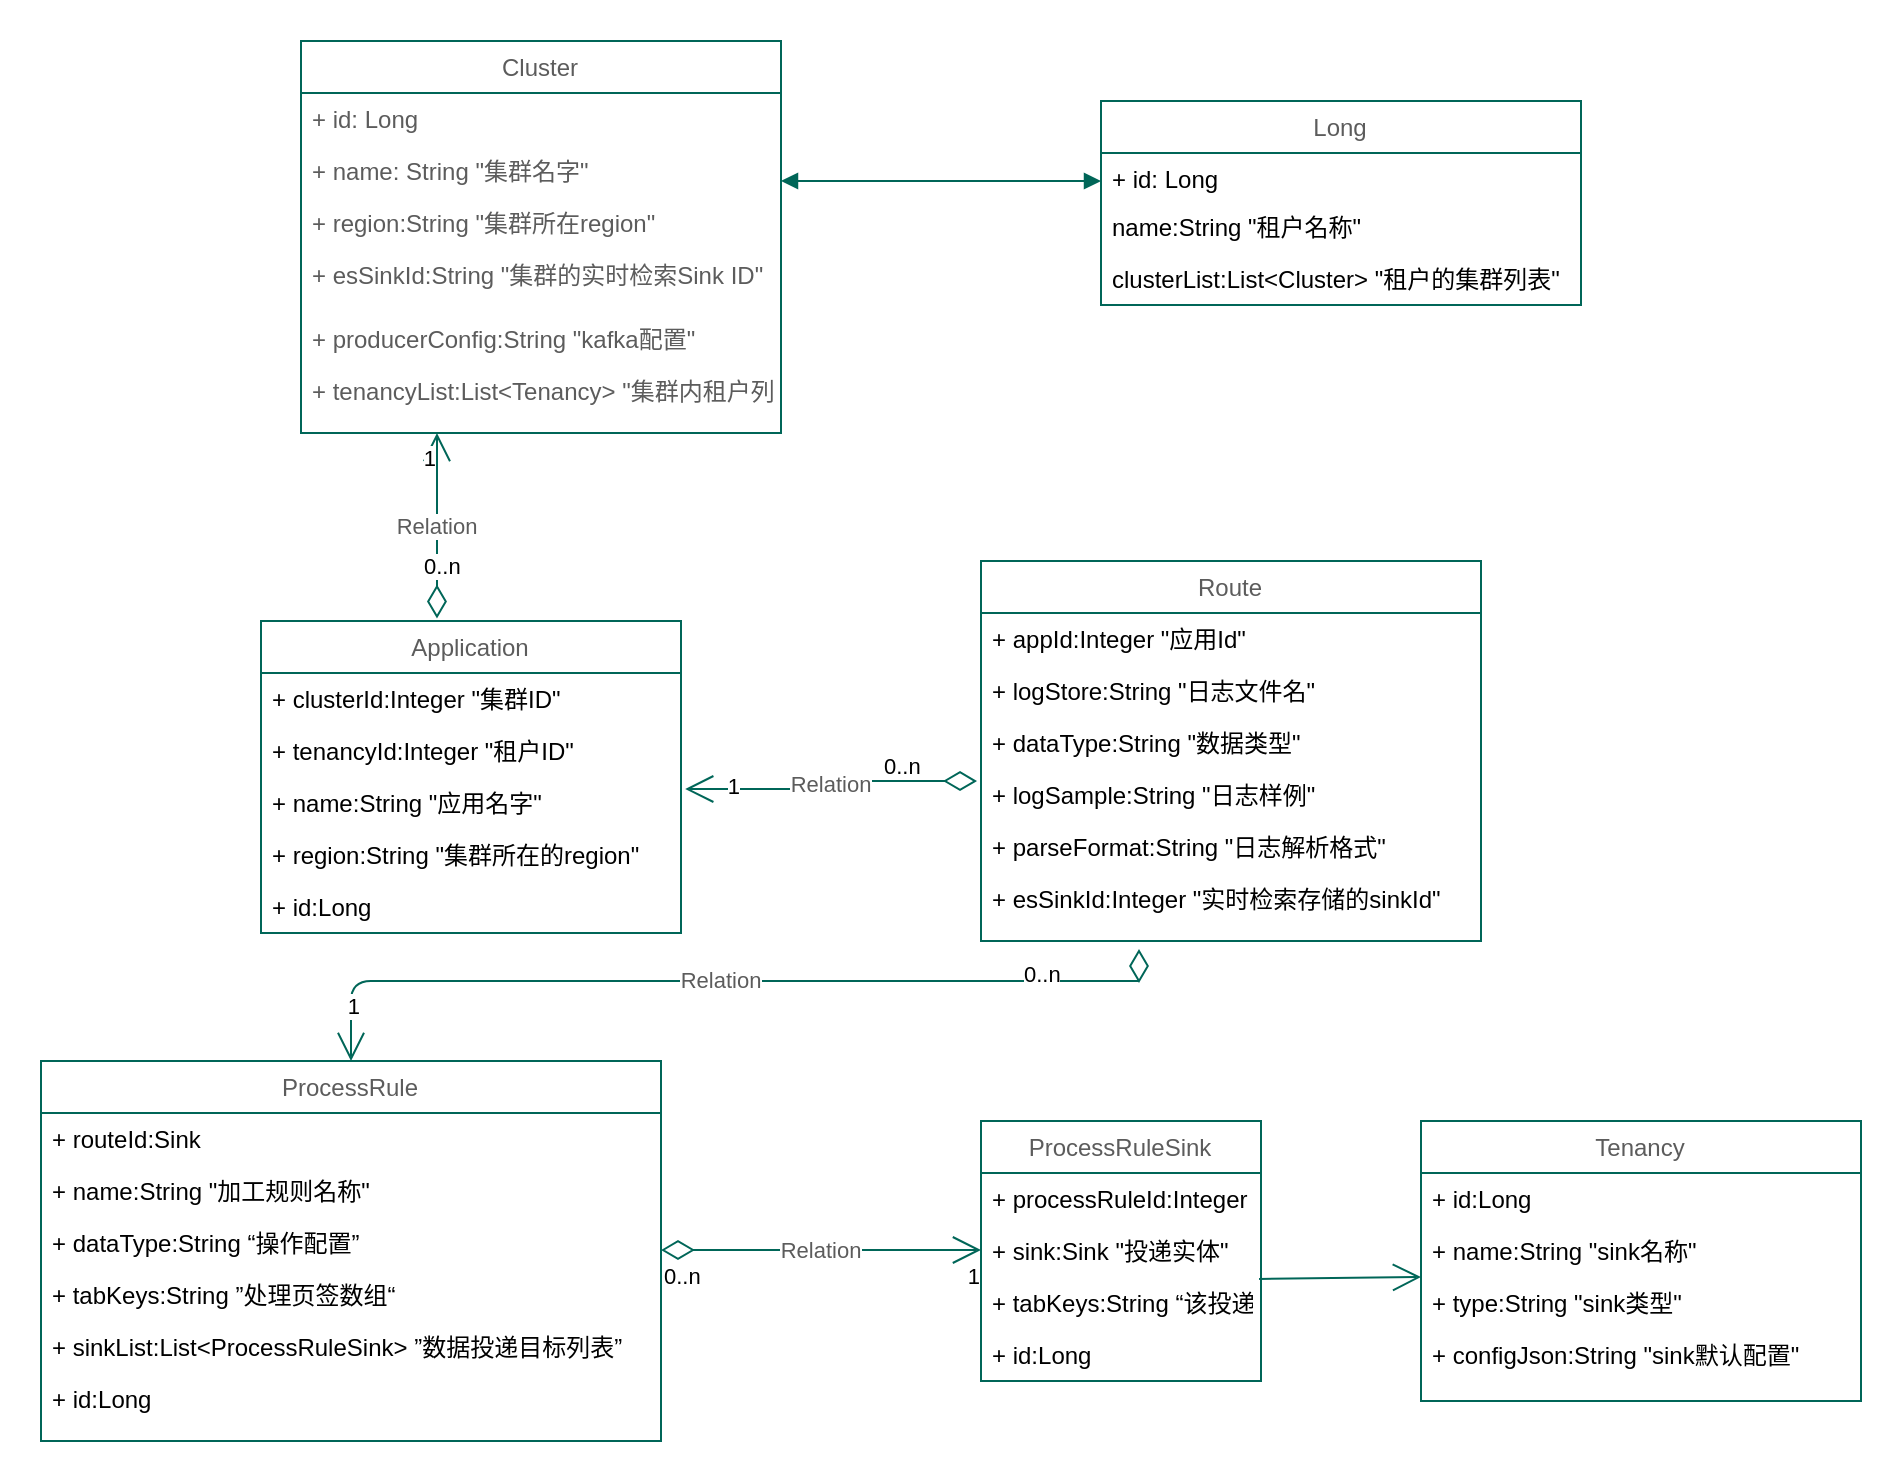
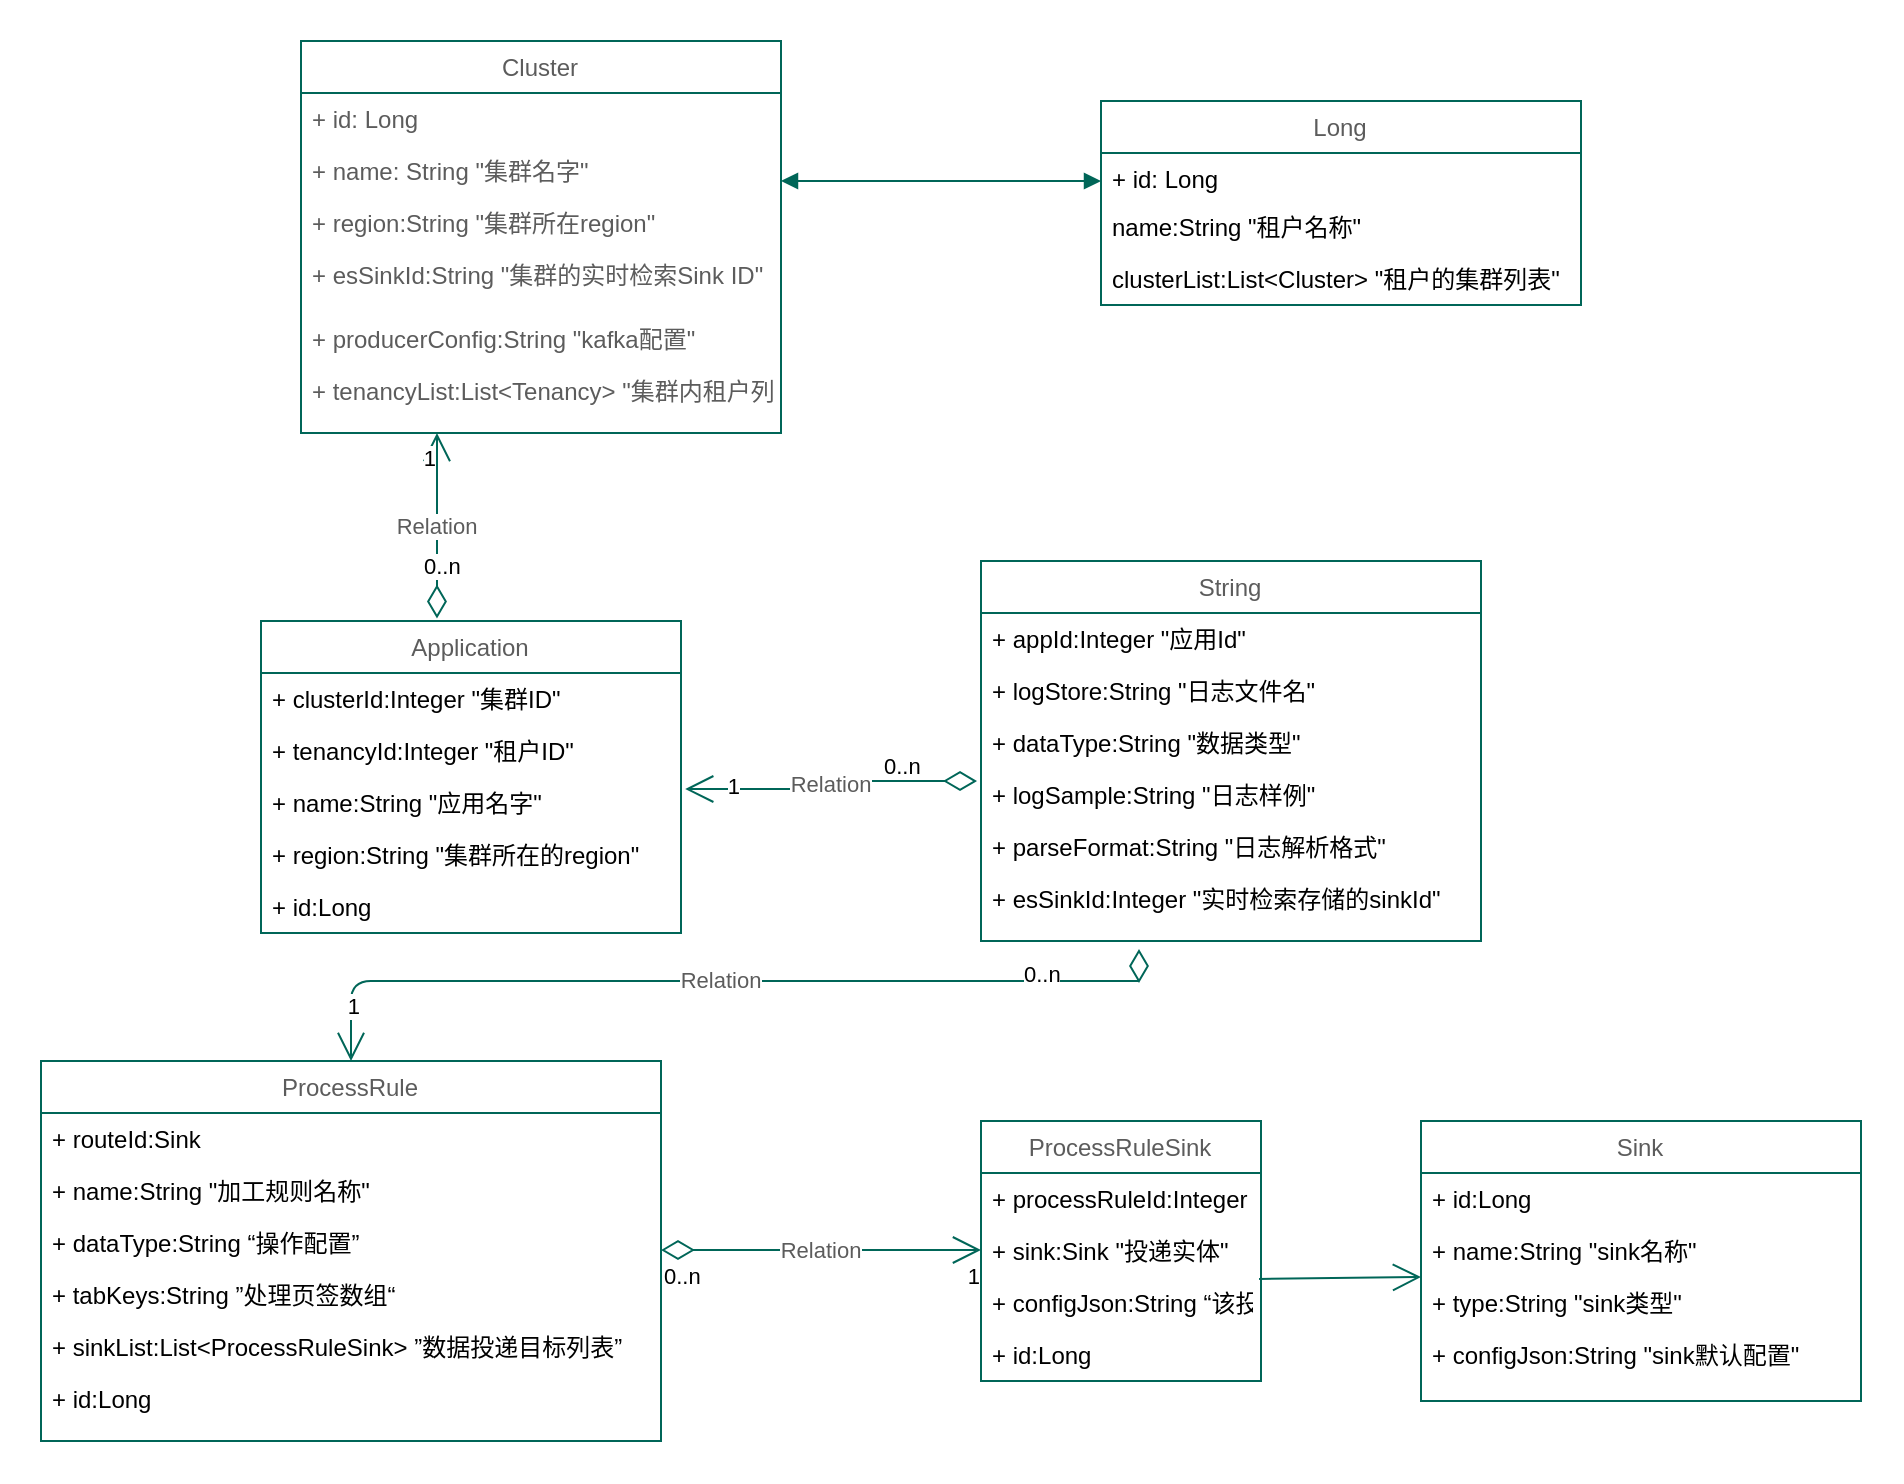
(1230, 588) -> (1230, 588)
(1640, 1148) -> (1640, 1148)
(1167, 1304) -> (1184, 1304)
